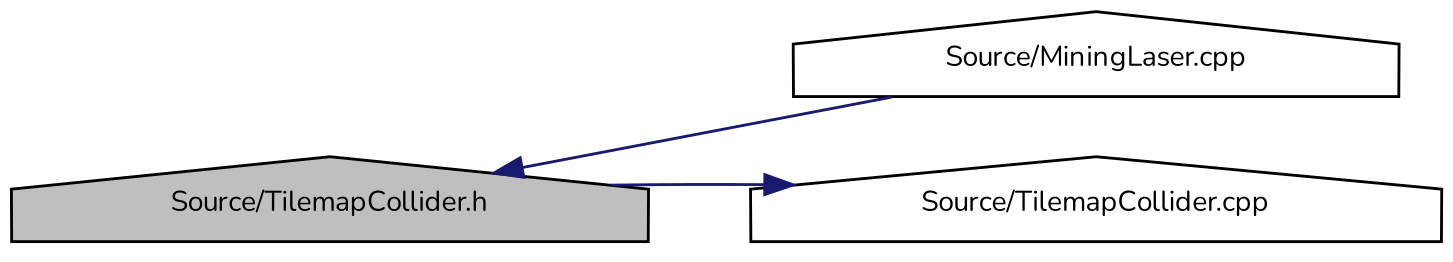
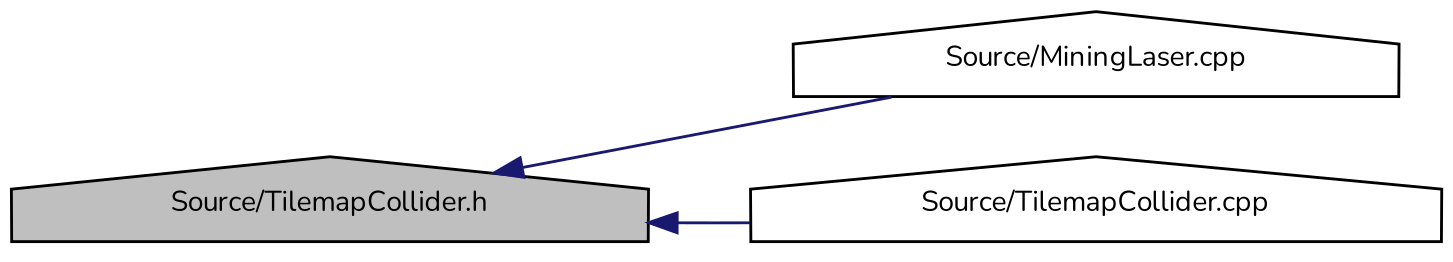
(687, 185) -> (714, 223)
